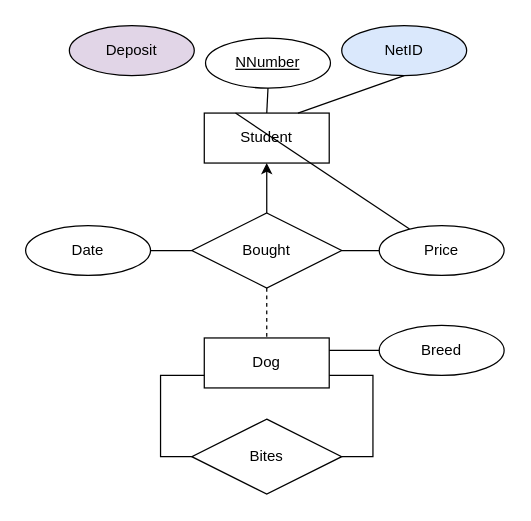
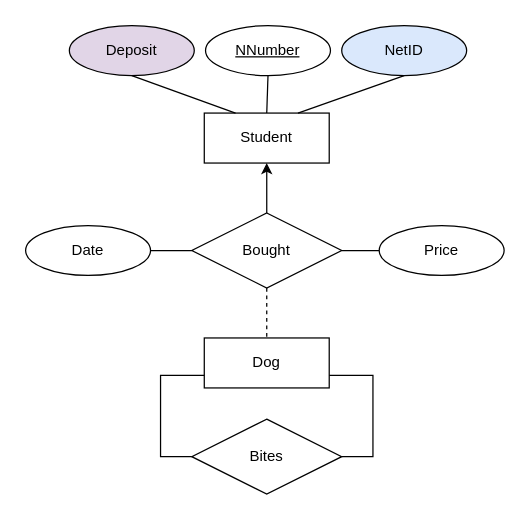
(268, 63) -> (268, 51)
(322, 171) -> (184, 94)
(354, 351) -> none
(442, 351) -> none
